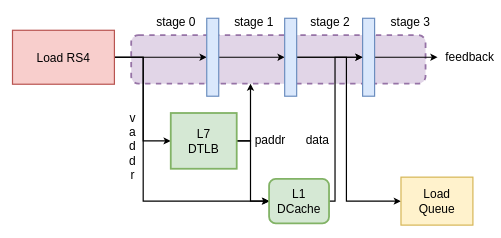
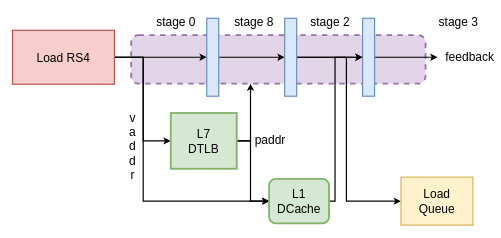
(254, 21) -> (254, 21)
(411, 22) -> (459, 22)
(318, 140) -> none
